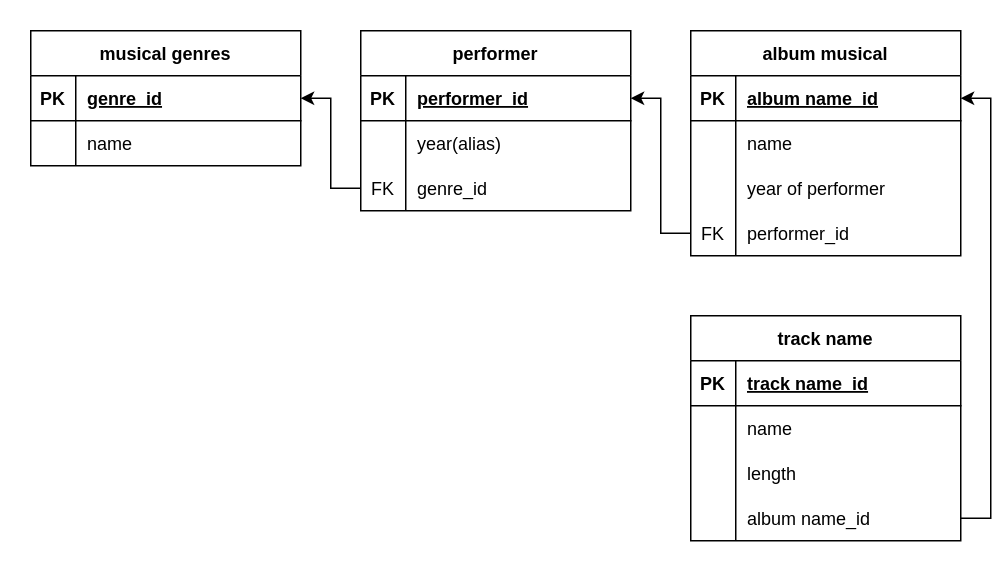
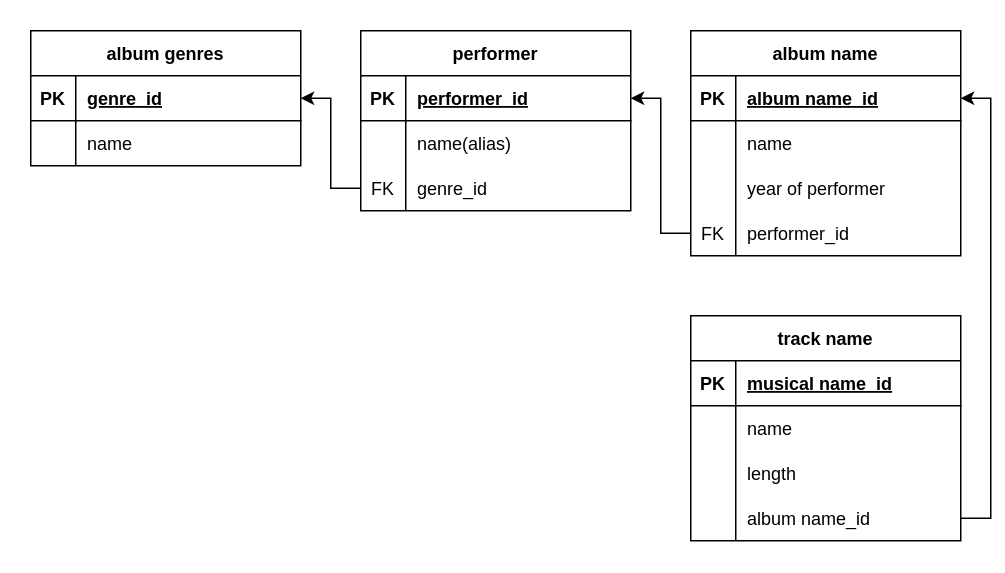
(165, 54) -> (165, 54)
(825, 54) -> (825, 54)
(468, 144) -> (468, 144)
(808, 384) -> (813, 384)
